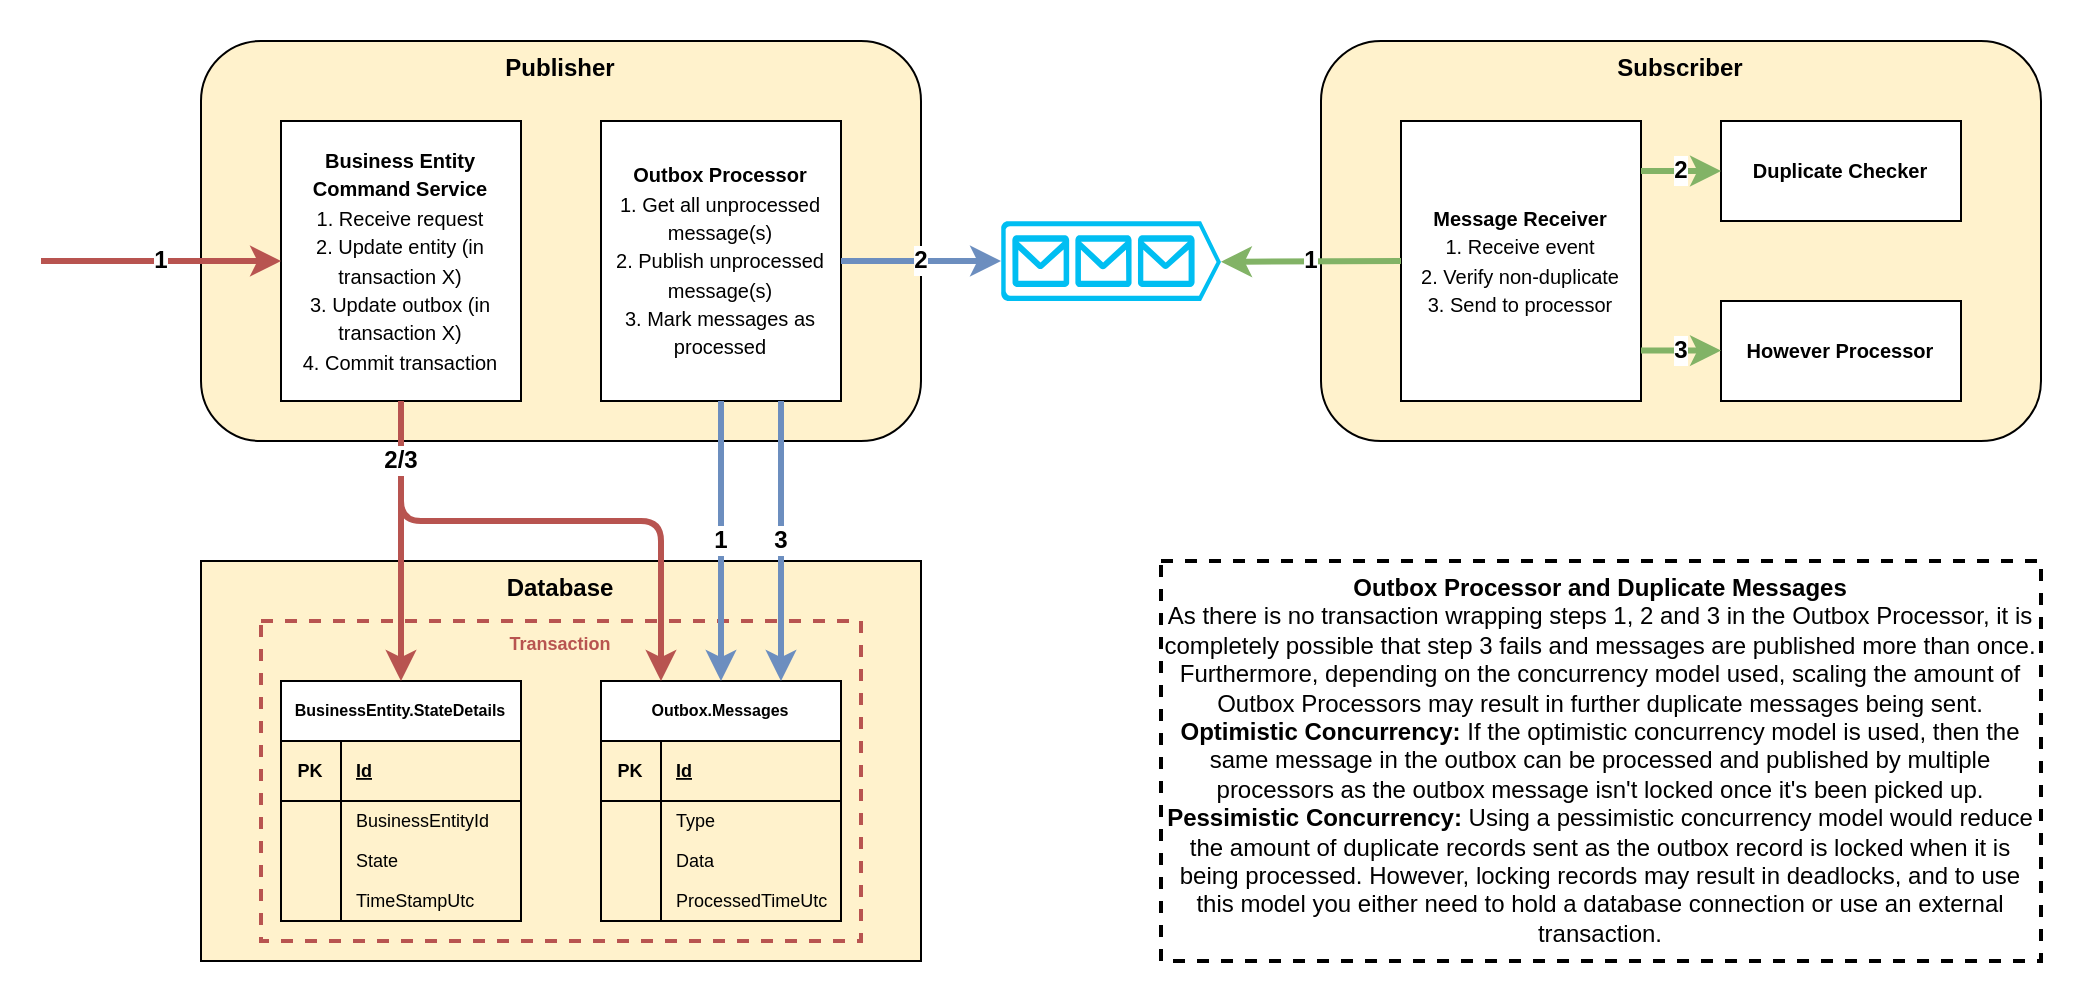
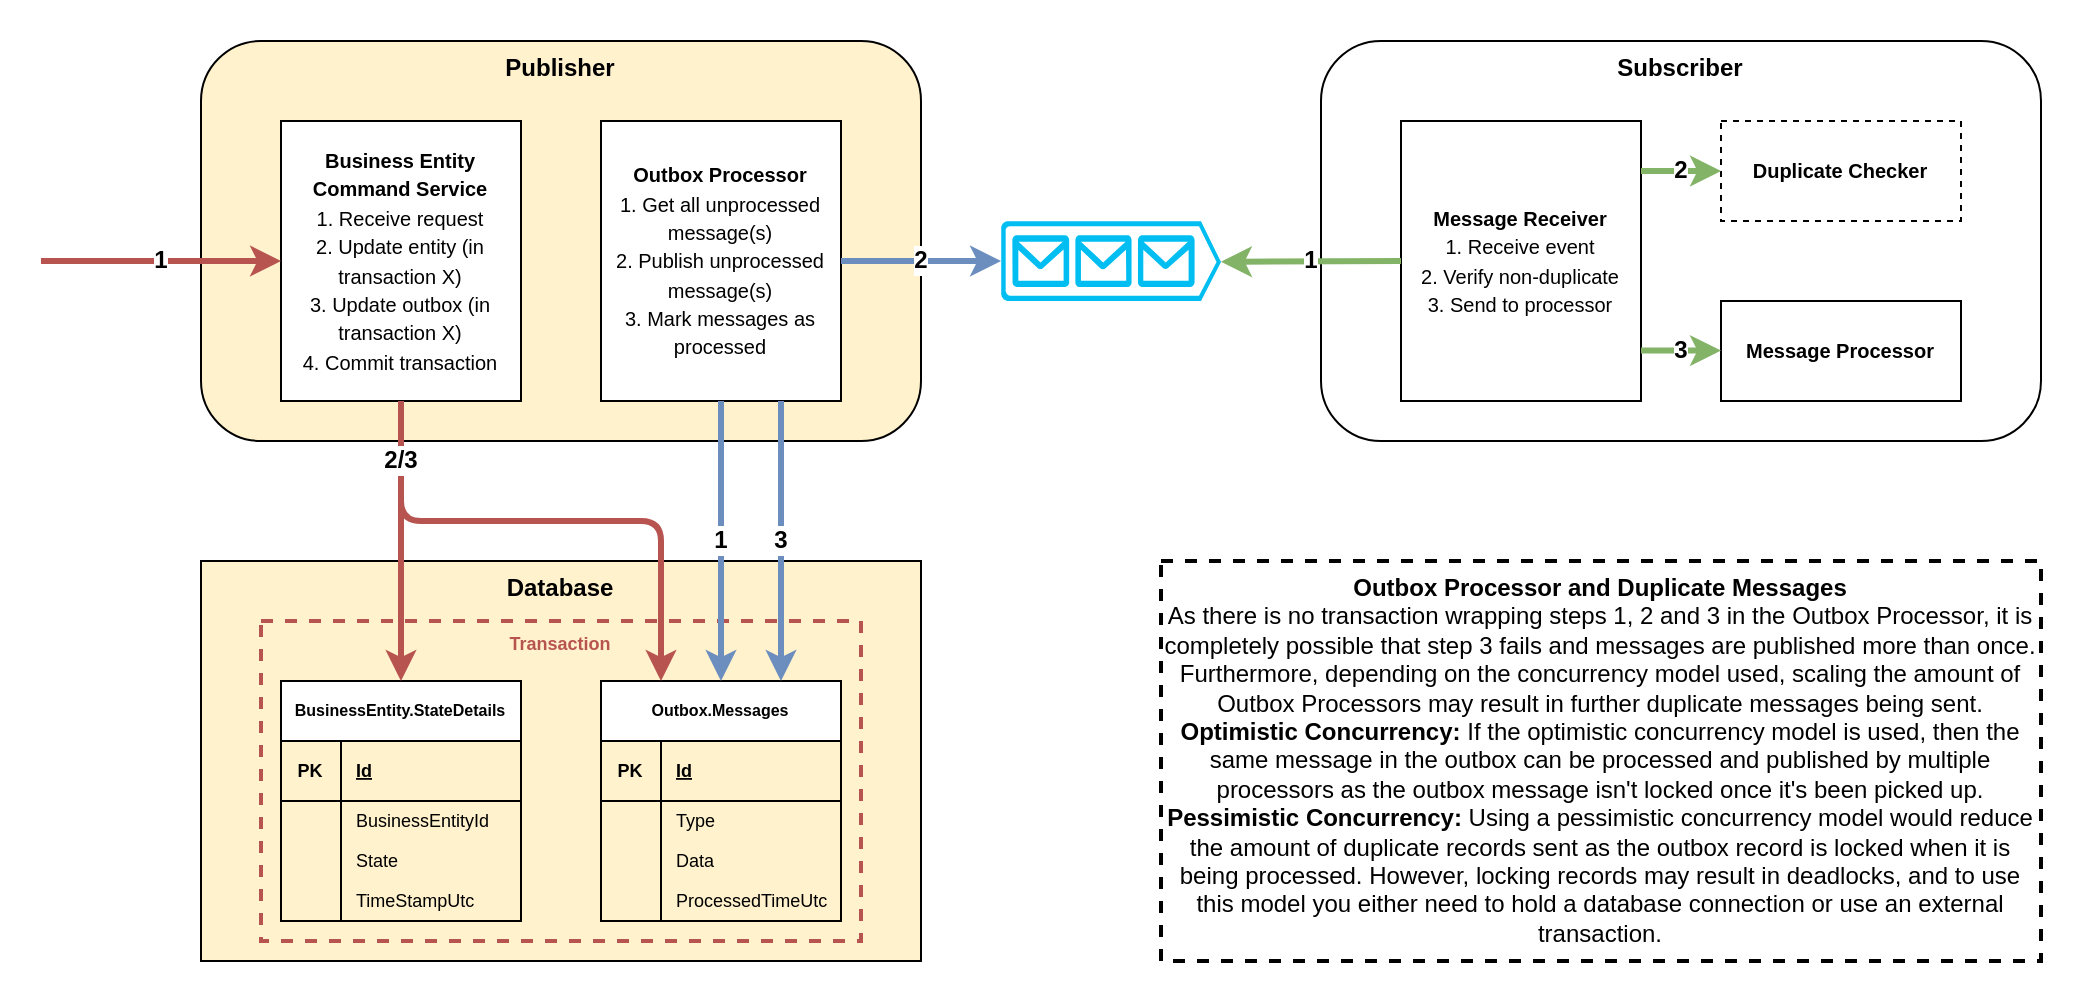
(1841, 171) -> (1841, 171)
(1681, 241) -> (1681, 241)
(1841, 351) -> (1841, 351)
